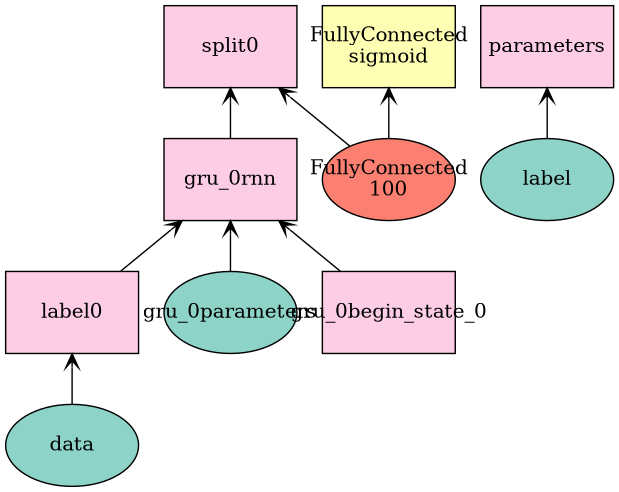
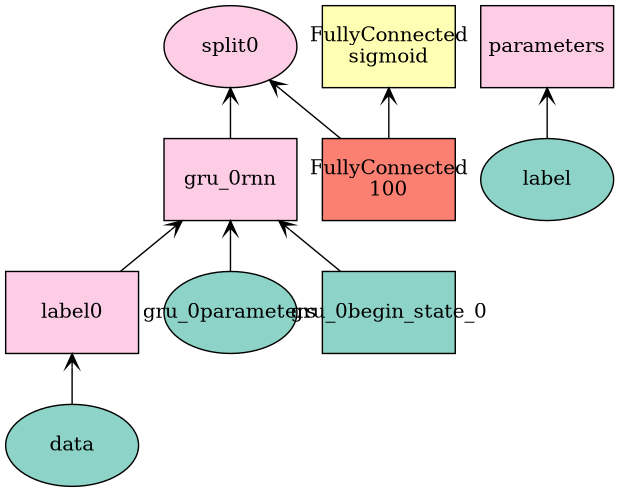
(230, 47) -> (230, 47)
(389, 180) -> (389, 180)
(389, 312) -> (389, 312)
